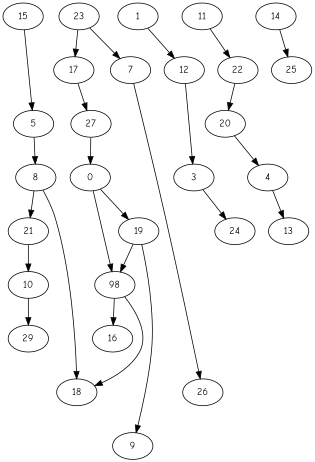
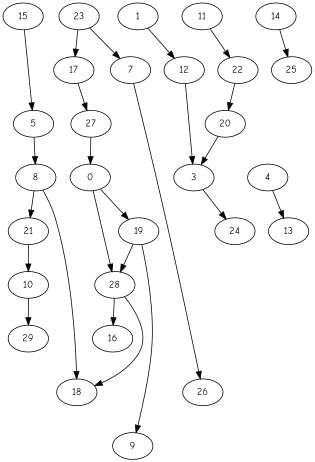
(244, 148) -> (212, 147)
(115, 285) -> (115, 285)
